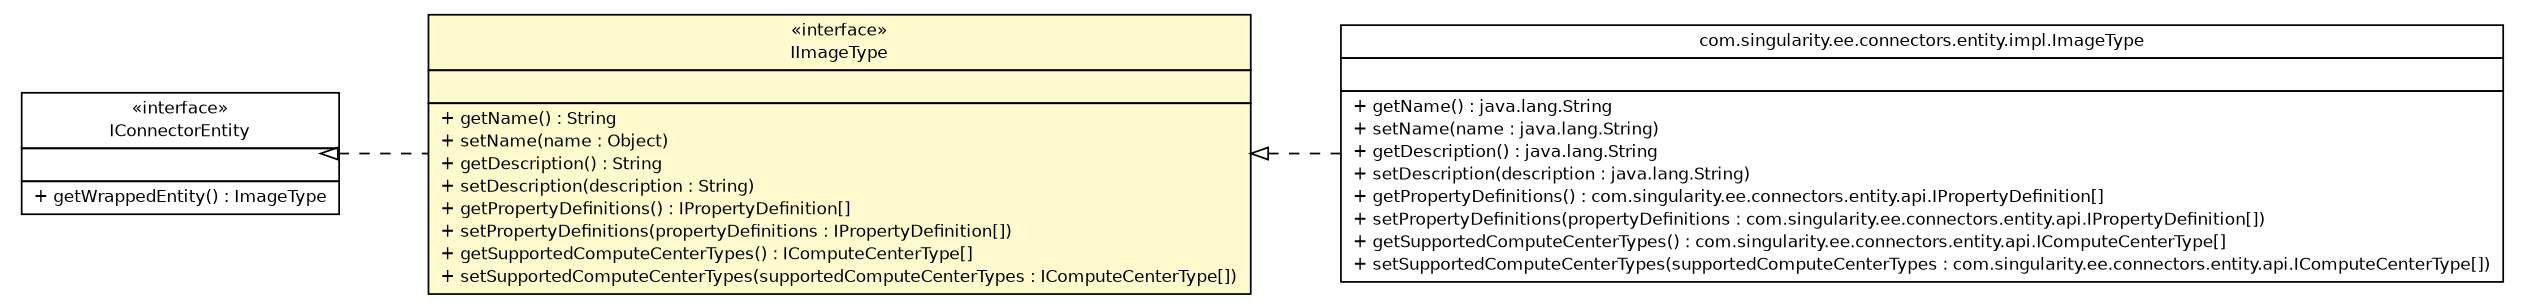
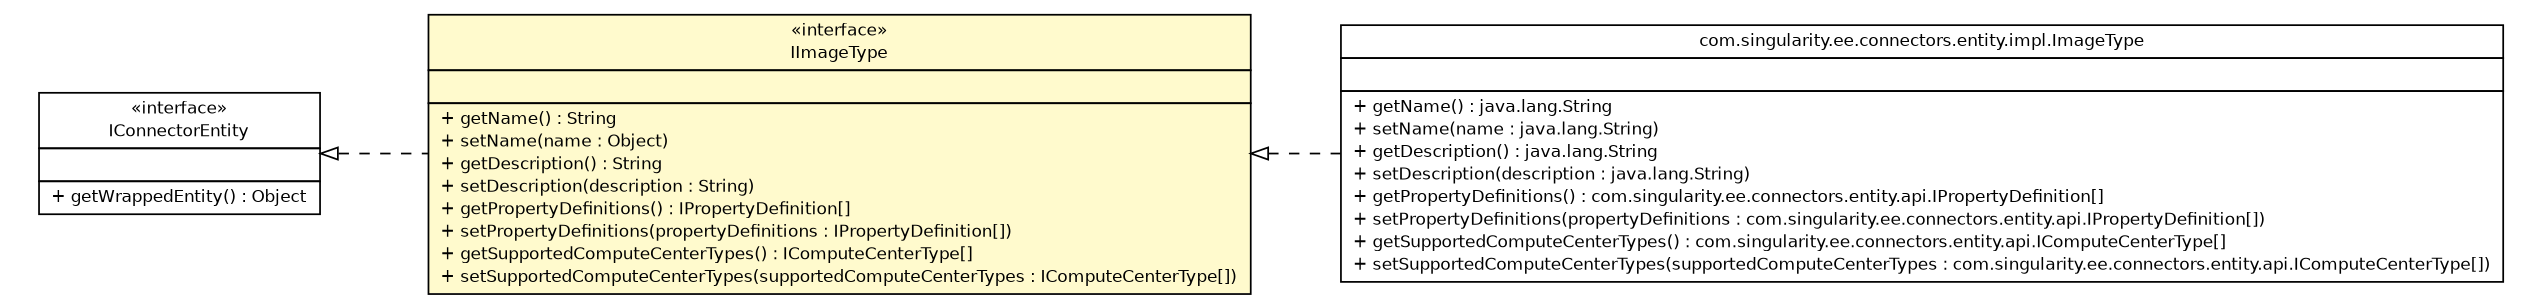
(180, 197) -> (180, 197)
